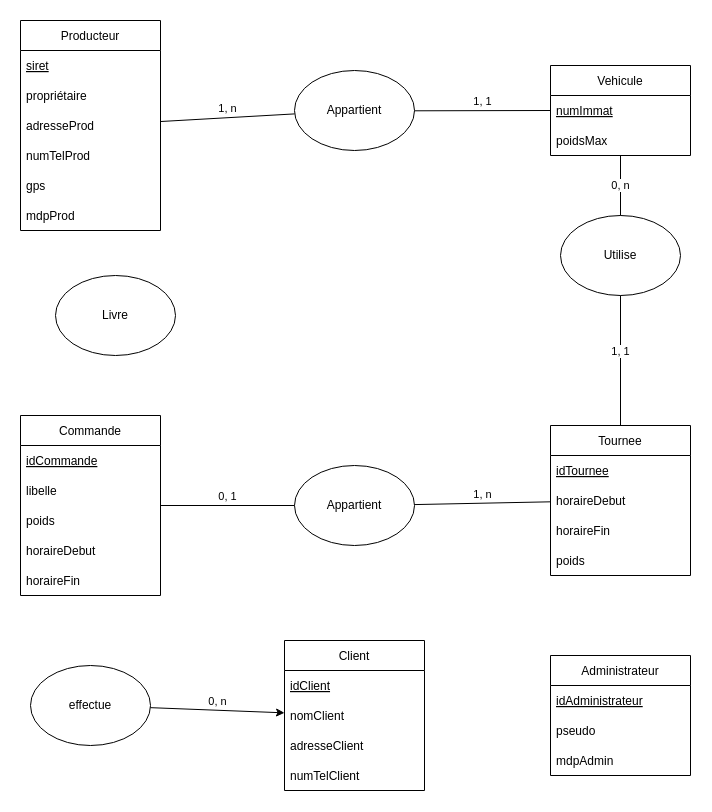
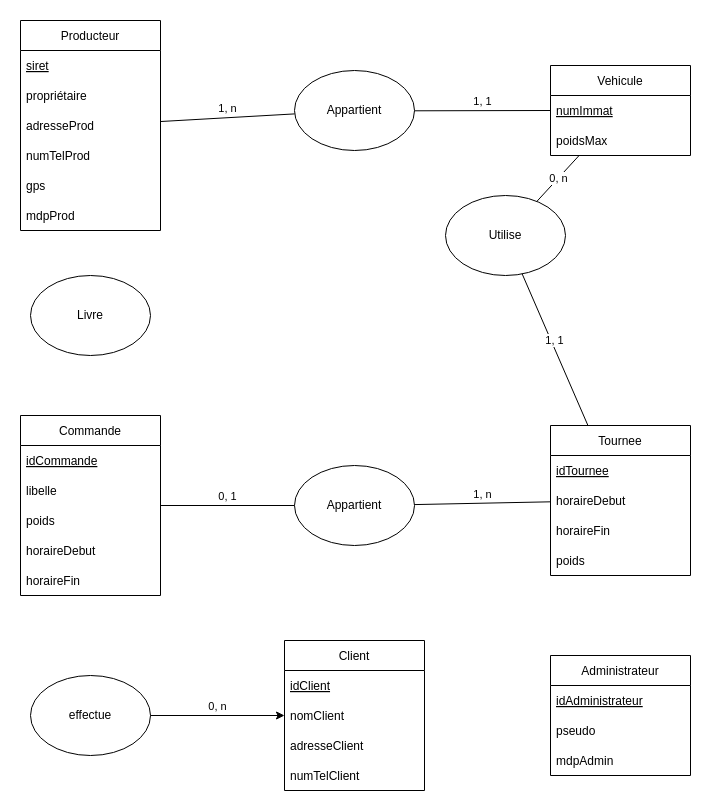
(621, 256) -> (506, 236)
(116, 316) -> (91, 316)
(91, 706) -> (91, 716)
